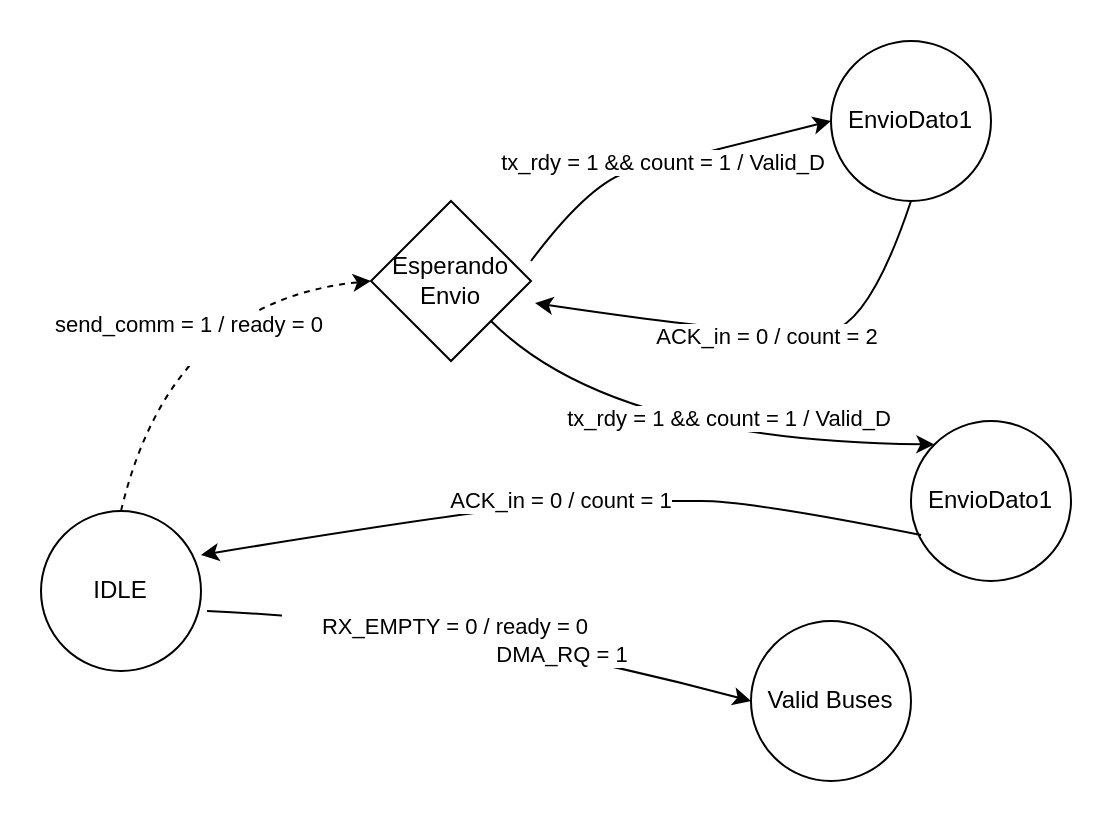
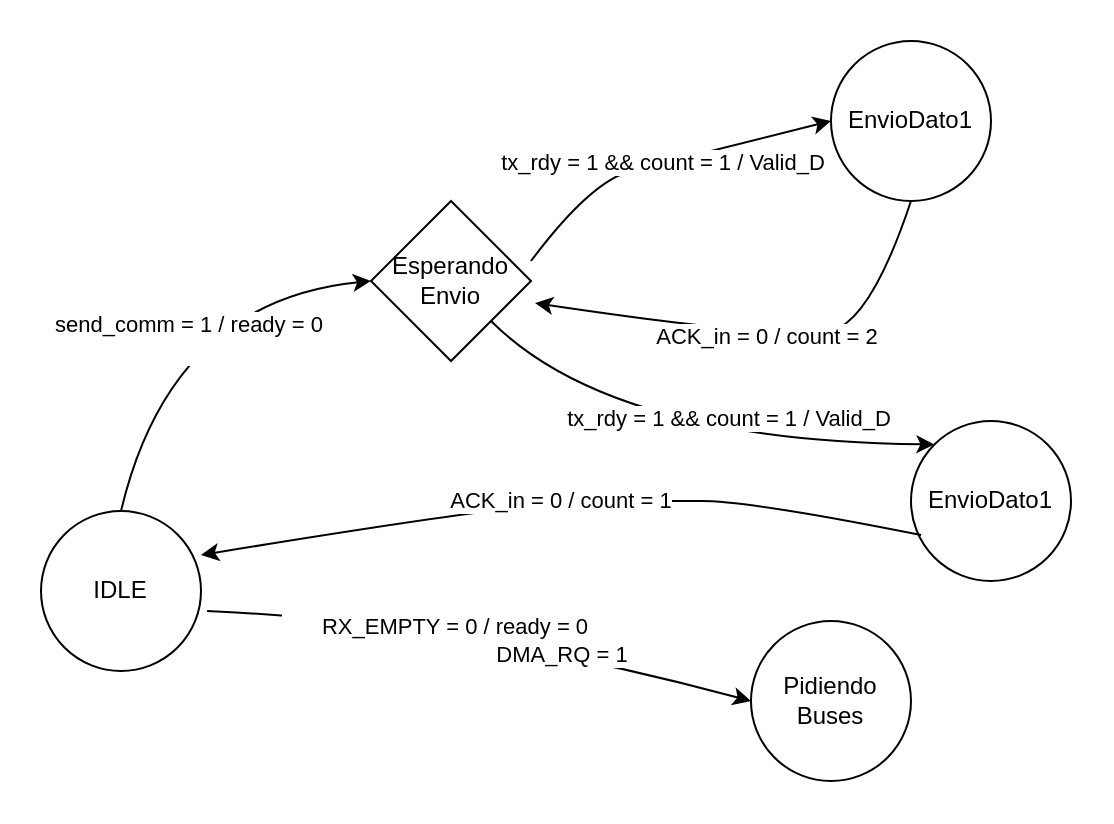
(147, 434) -> (147, 434)
(831, 701) -> (831, 701)
